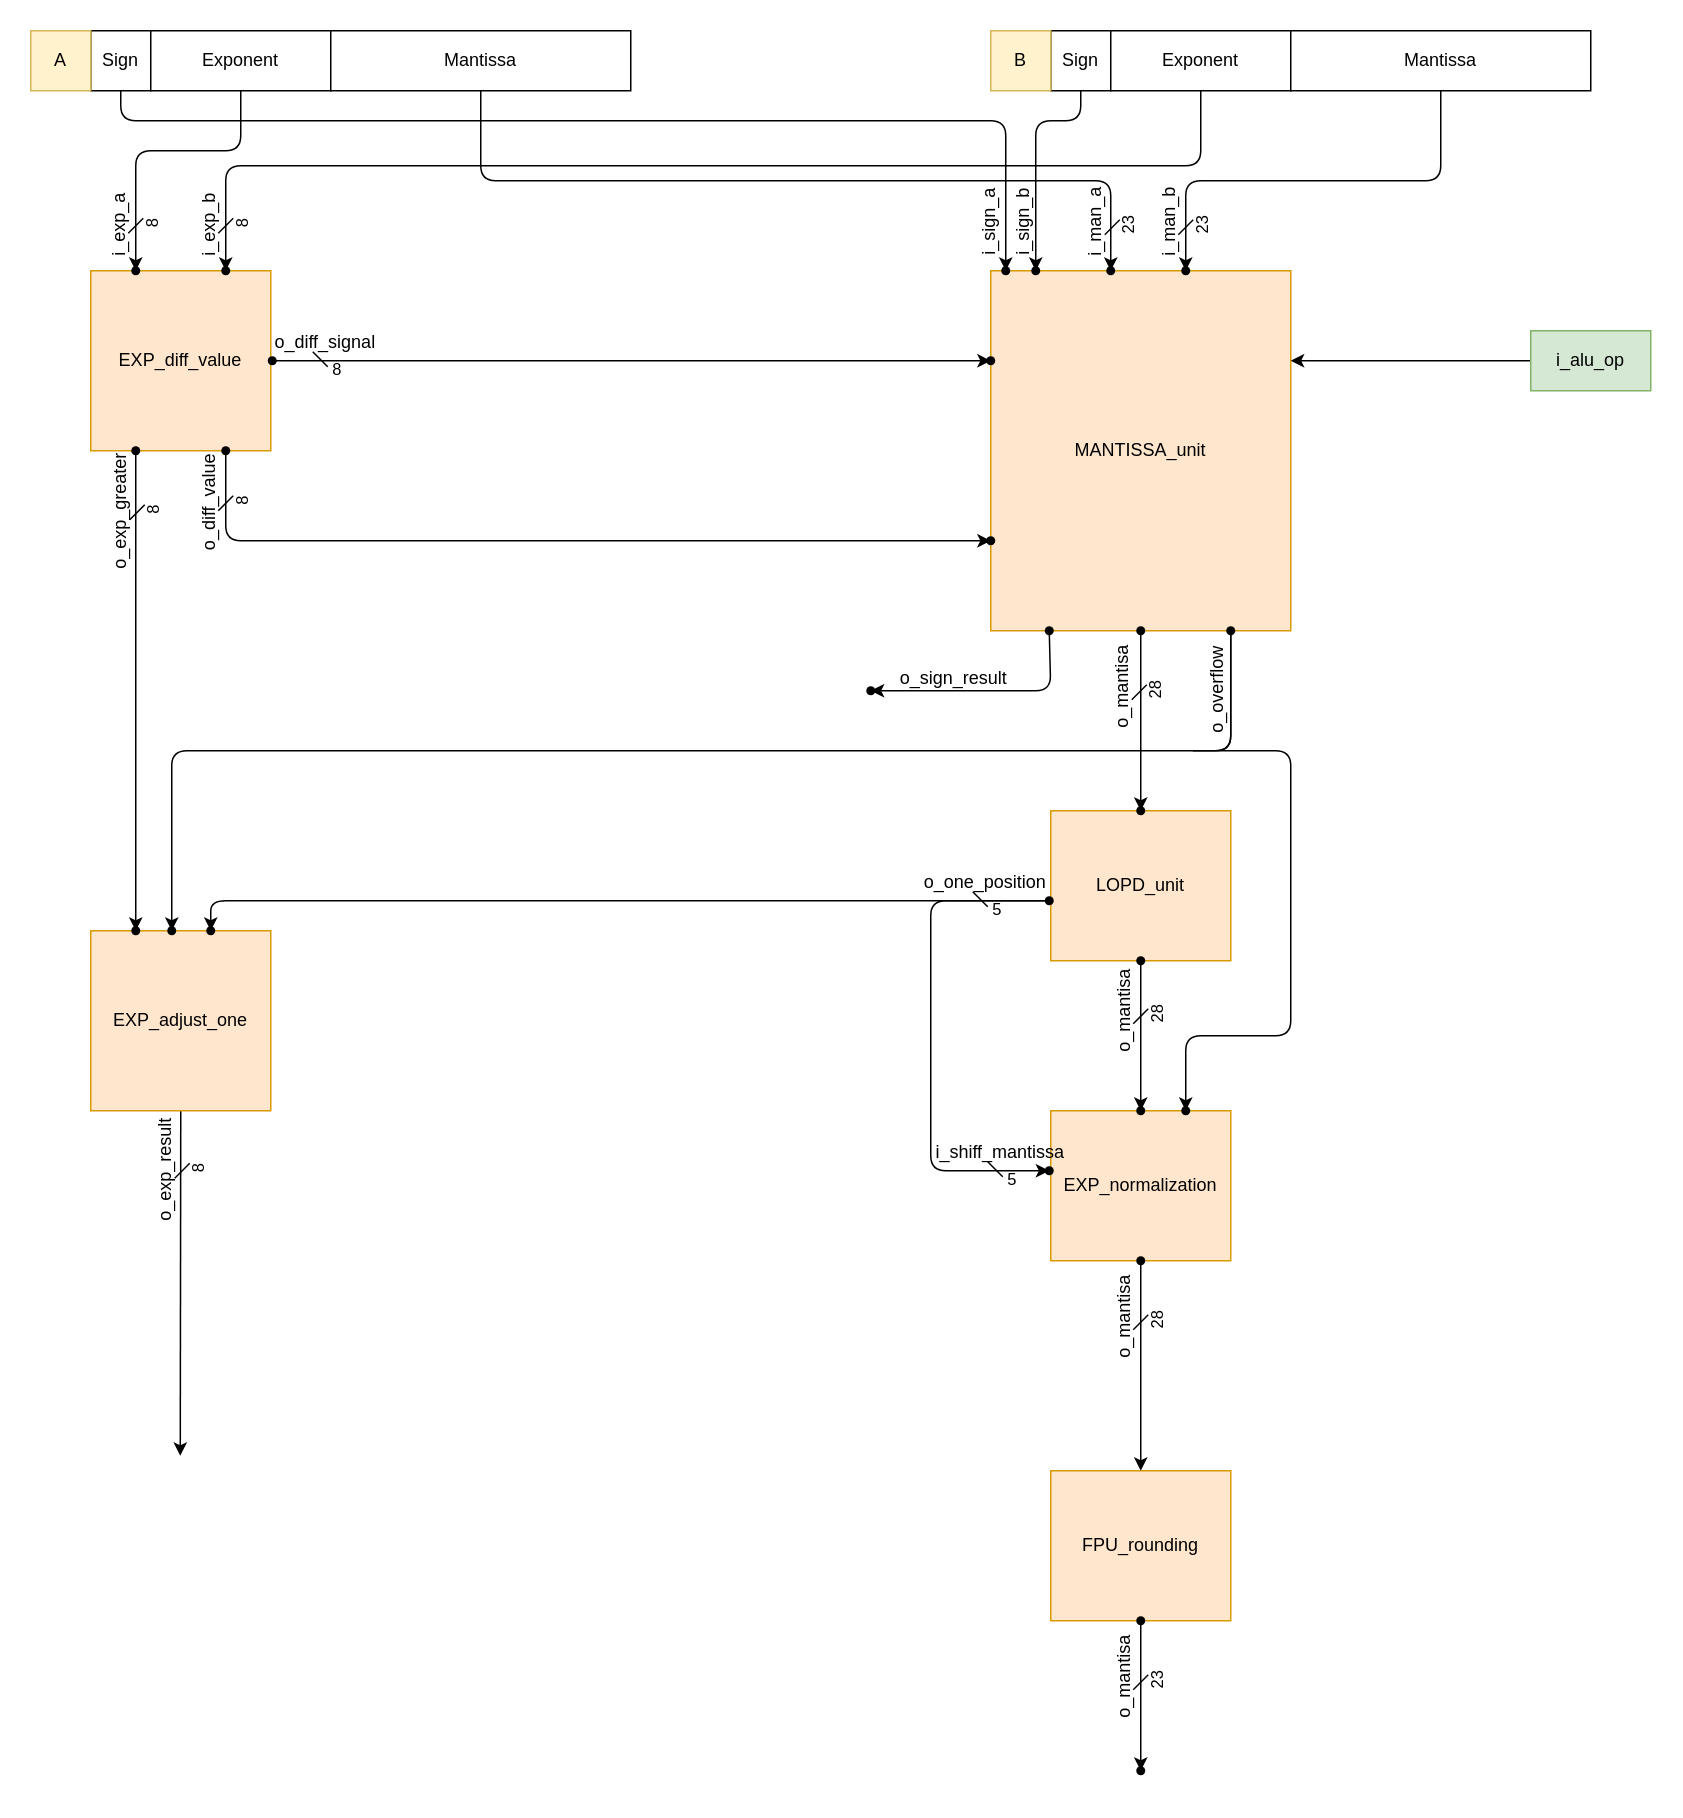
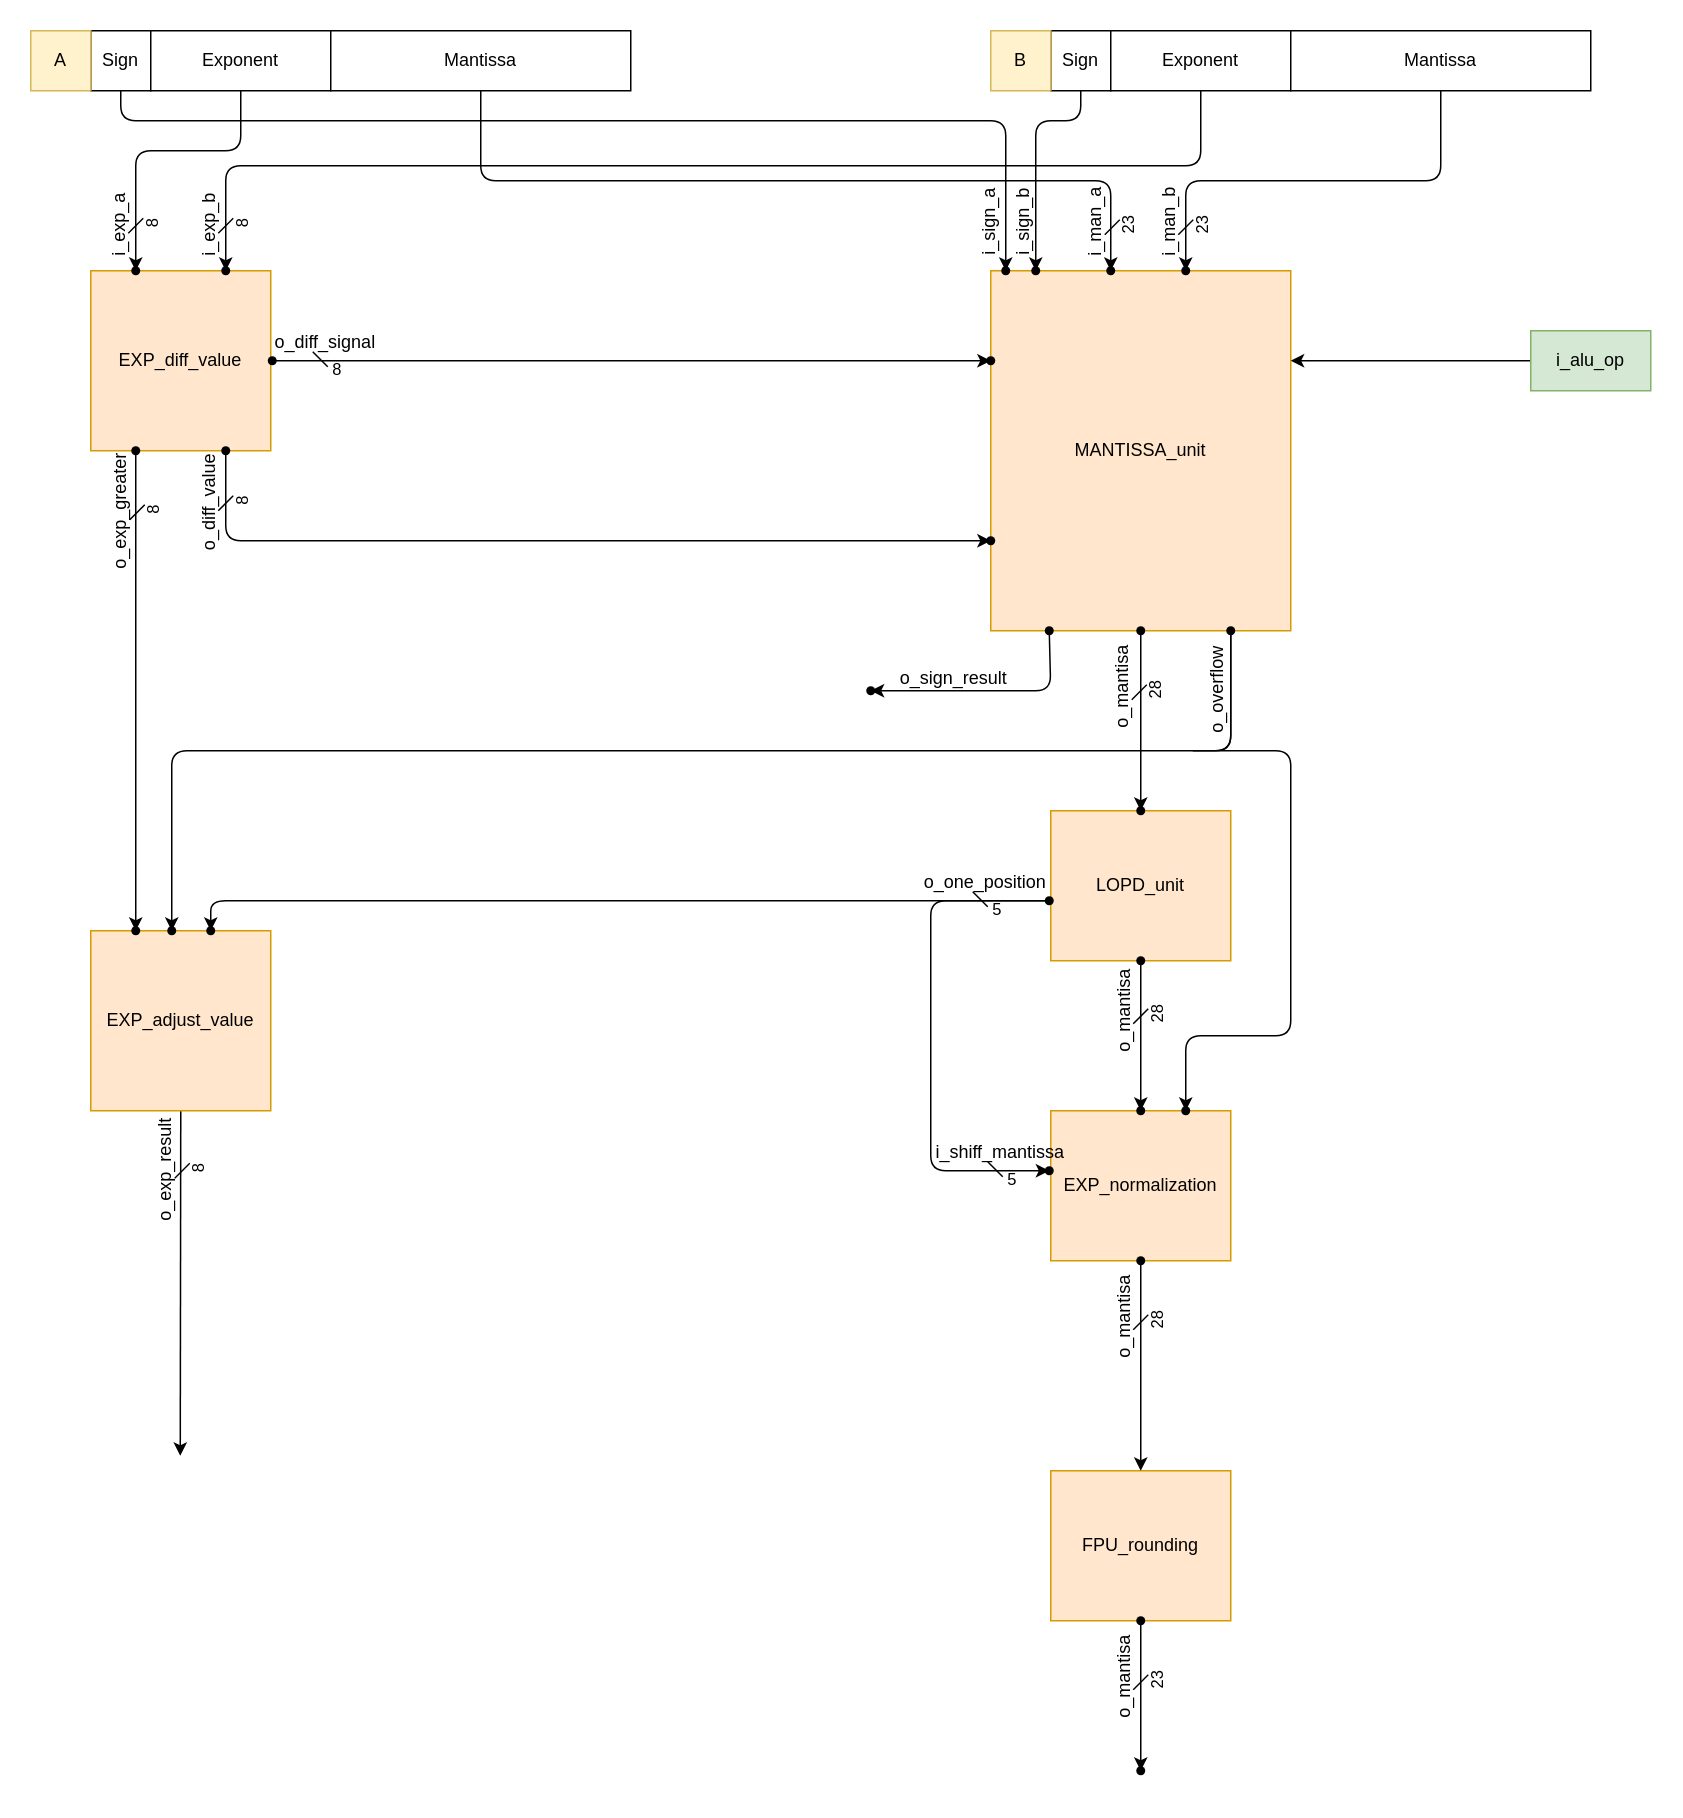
(181, 1021) -> (181, 1021)
